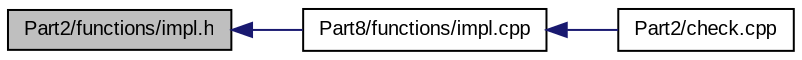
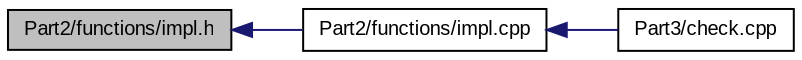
(425, 30) -> (425, 30)
(706, 30) -> (706, 30)
